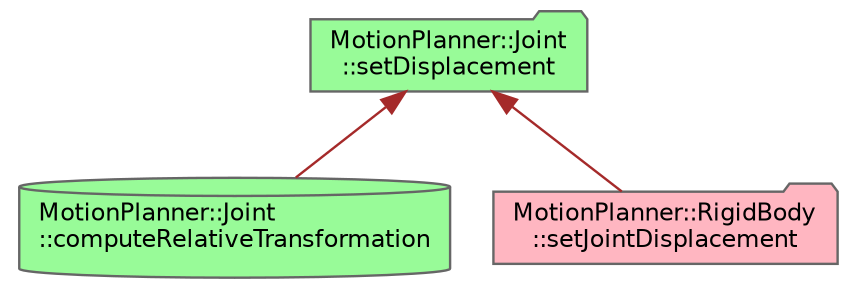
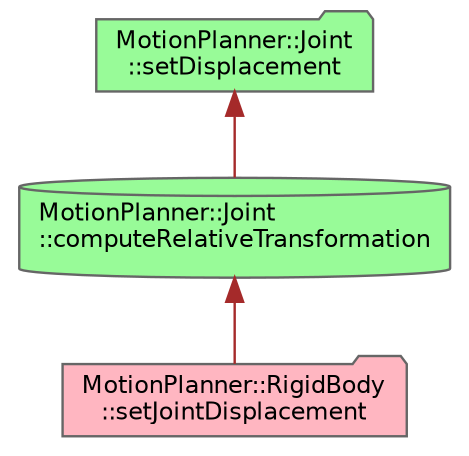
(567, 149) -> (235, 333)
